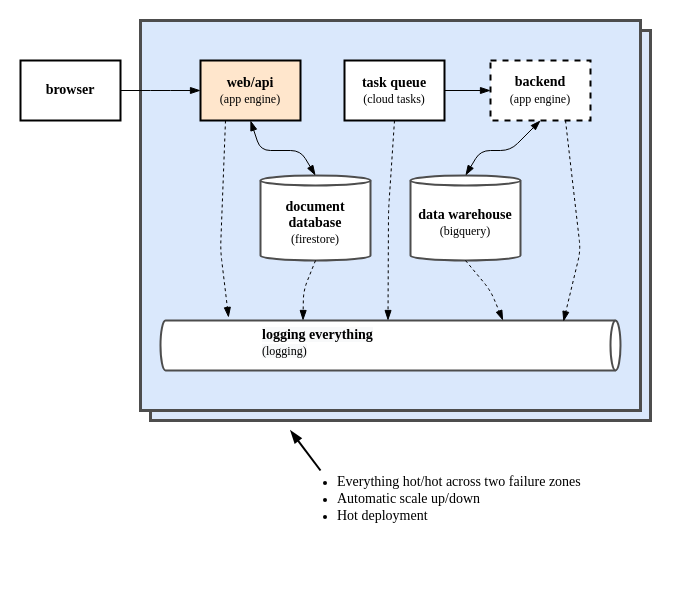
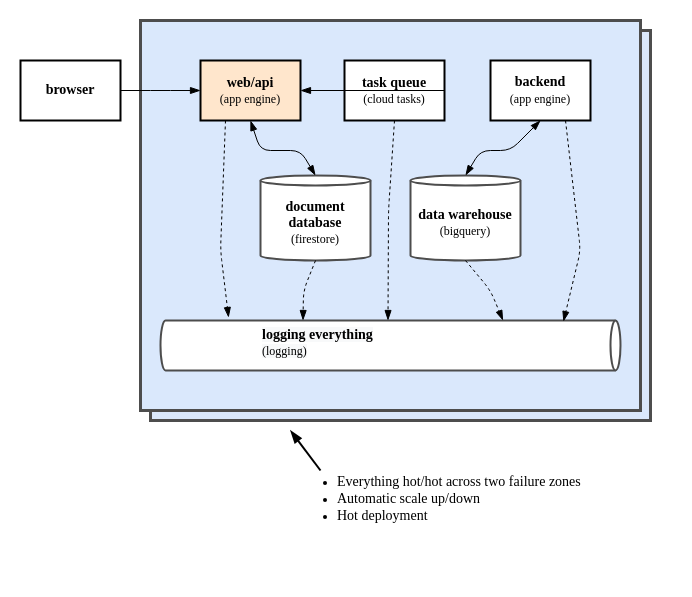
(462, 91) -> (378, 91)
(541, 91) -> (541, 91)
